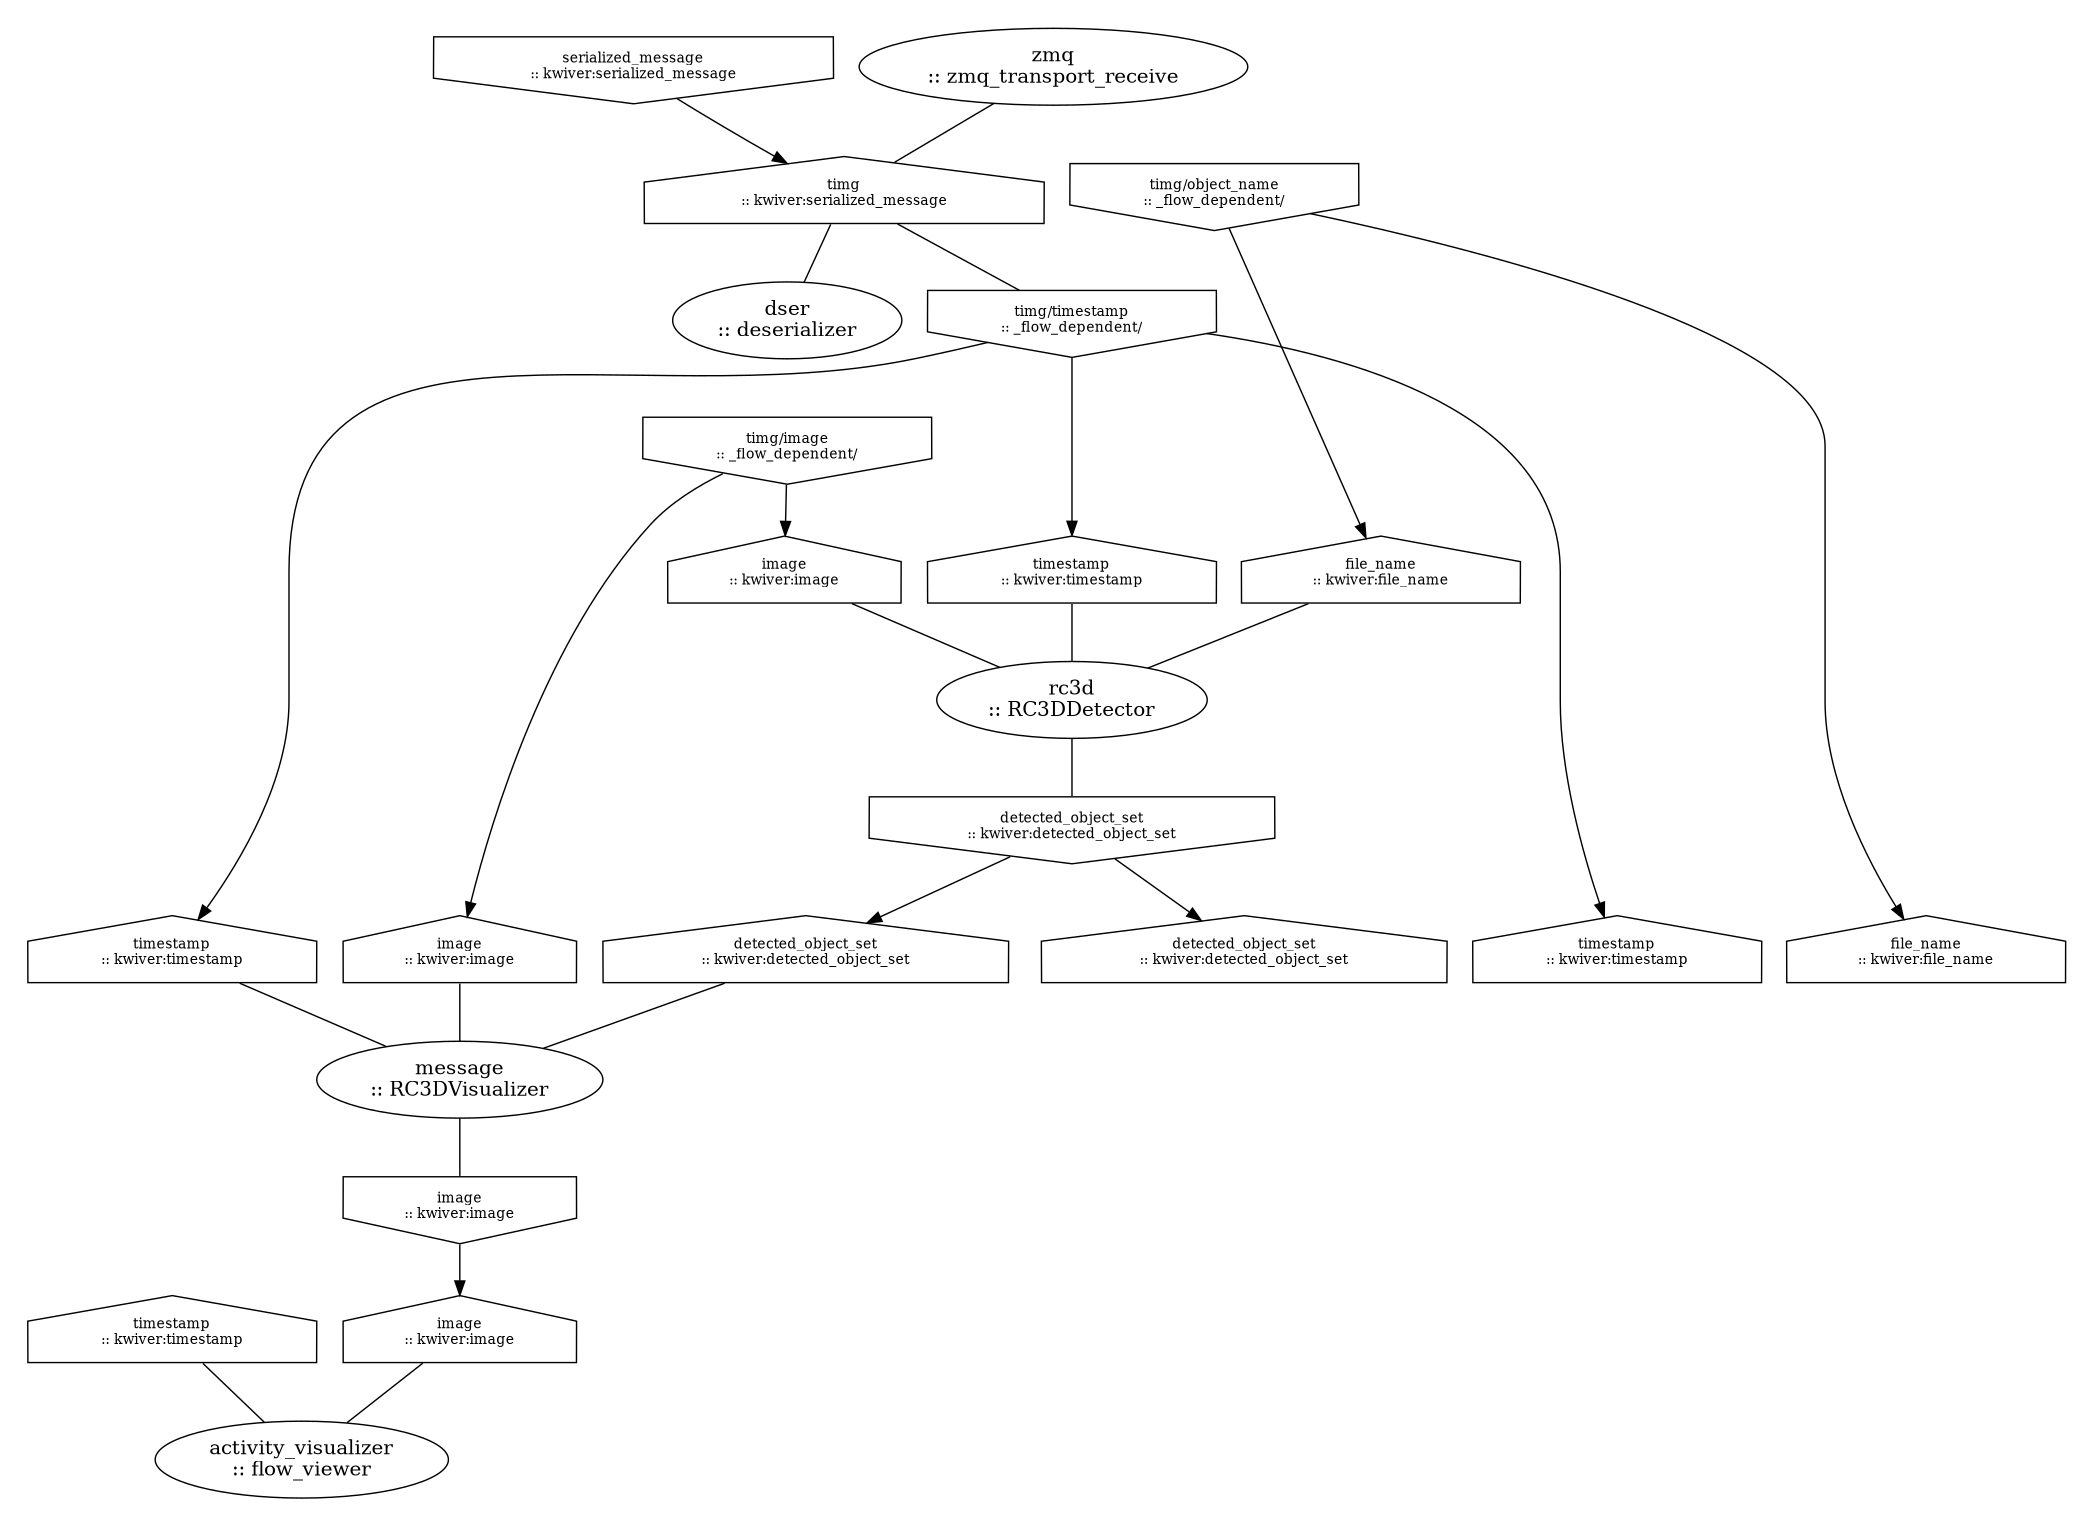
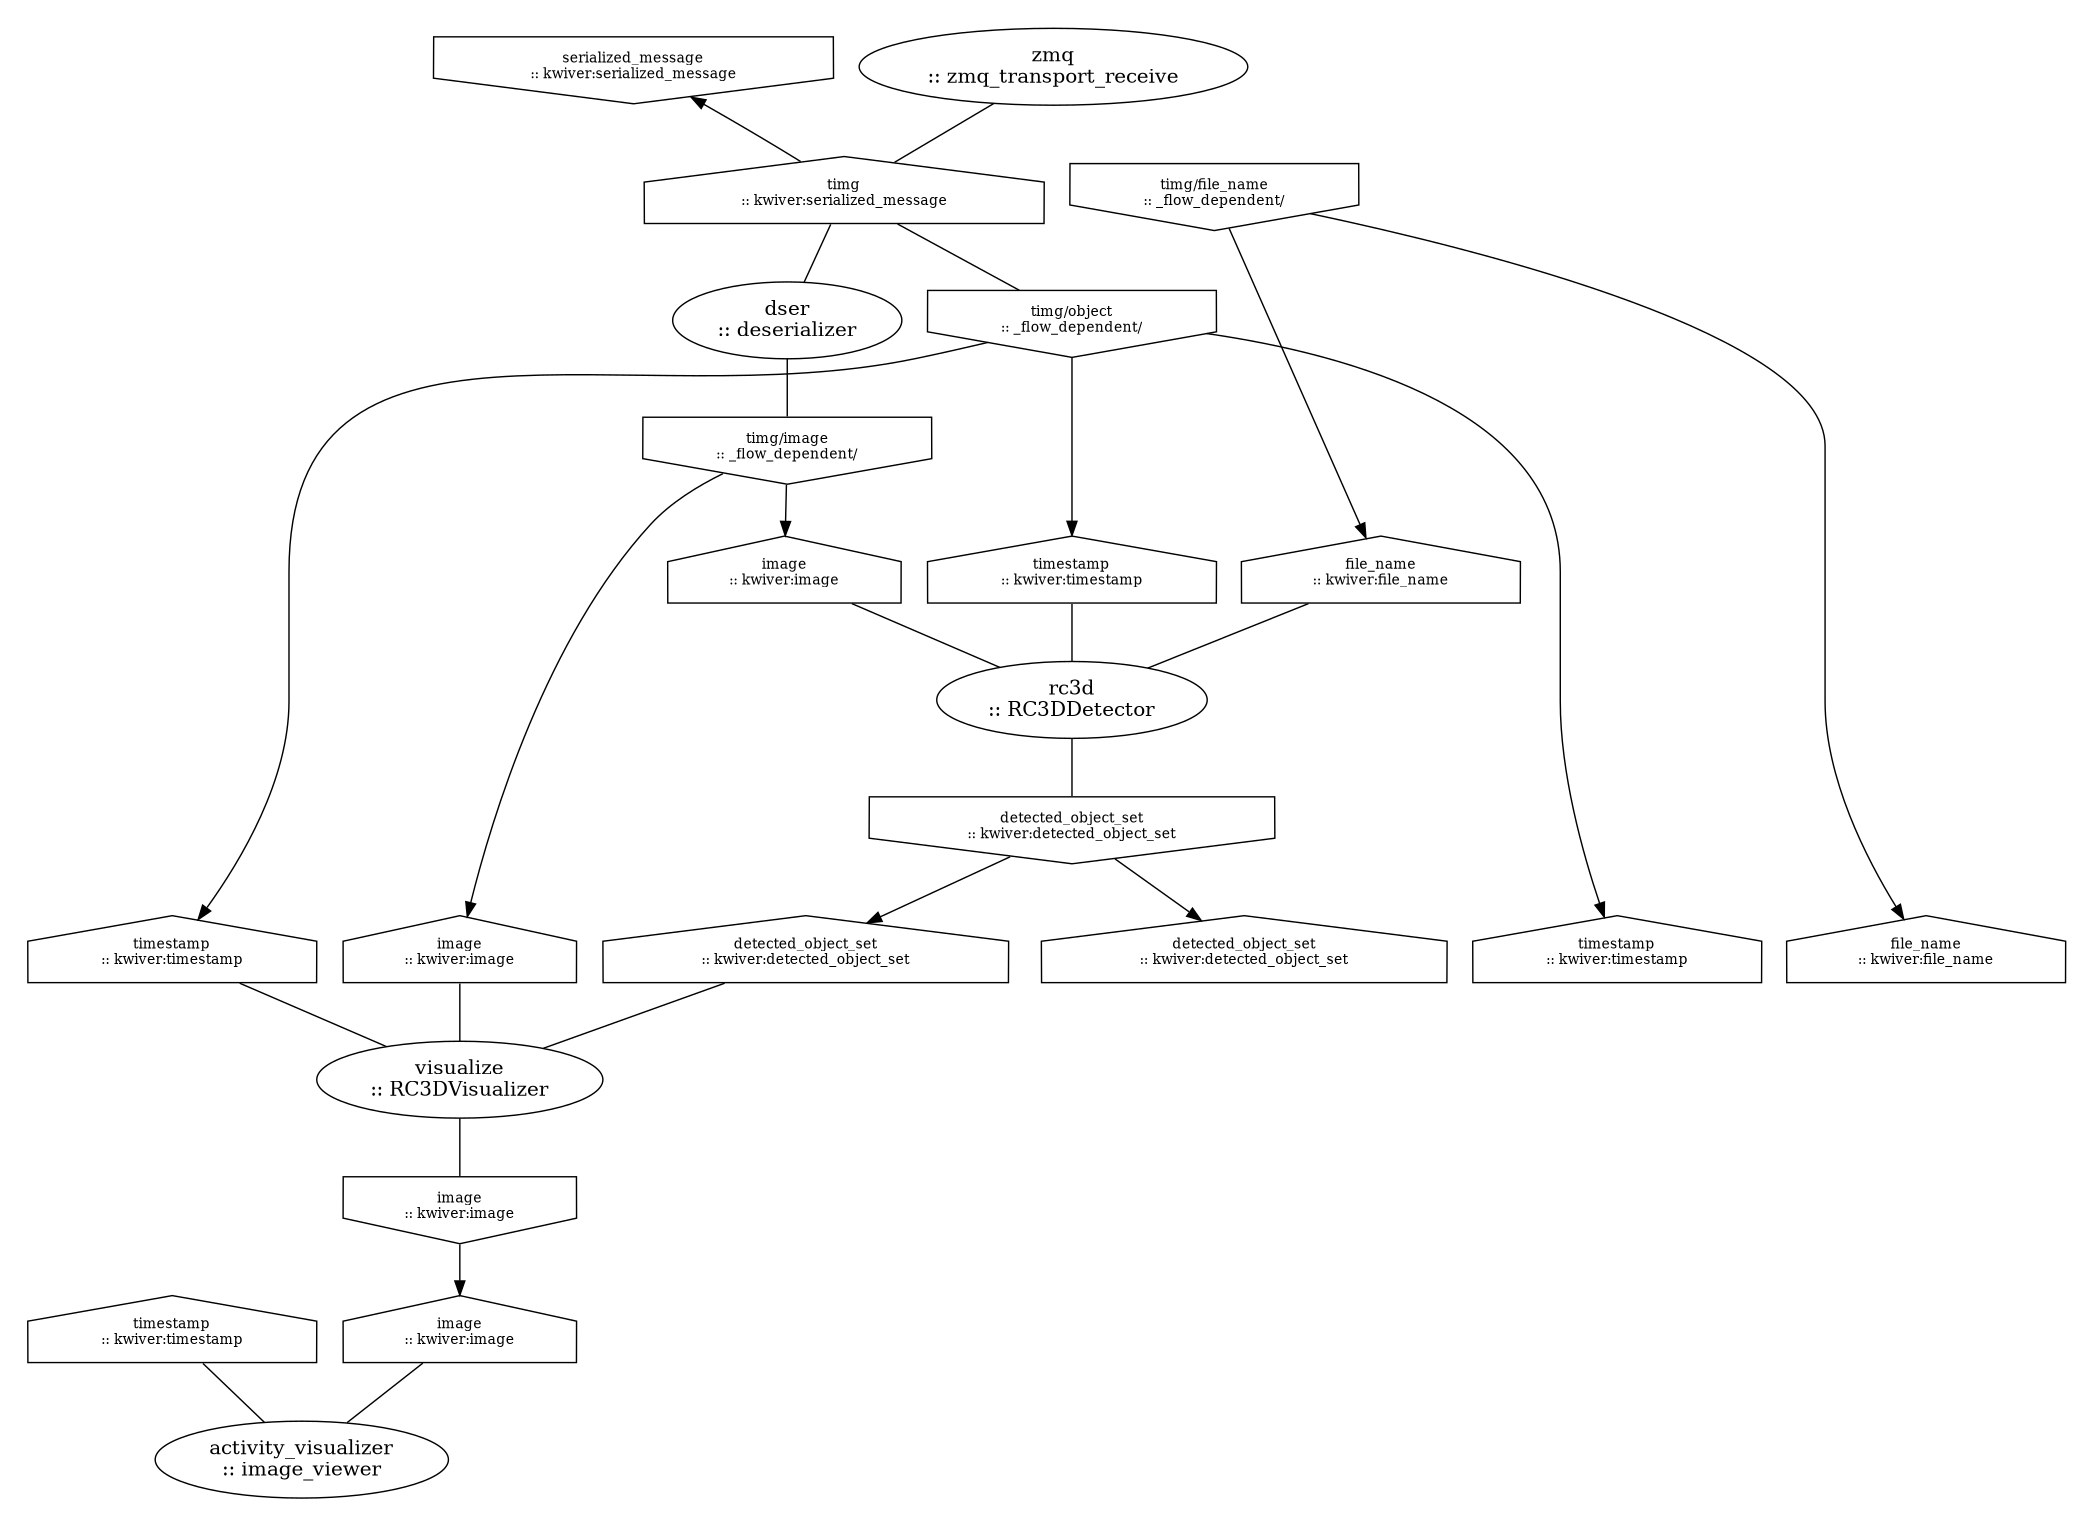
(726, 128) -> (752, 132)
(1214, 194) -> (1214, 194)
(1072, 320) -> (1072, 320)
none -> (787, 388)
(460, 1080) -> (460, 1080)
(302, 1460) -> (302, 1460)
